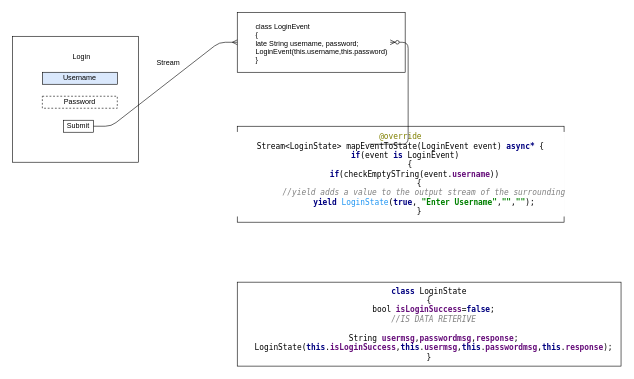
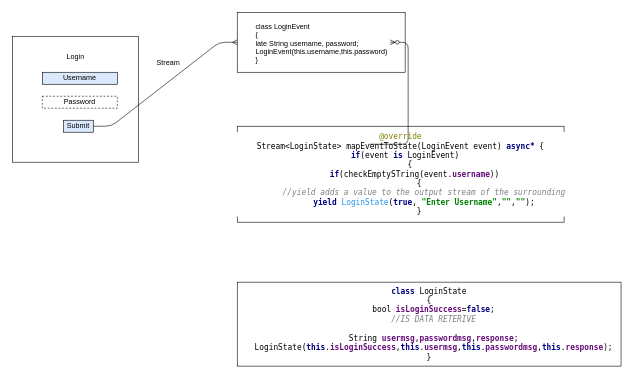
(81, 57) -> (75, 57)
(78, 126) -> (78, 126)
